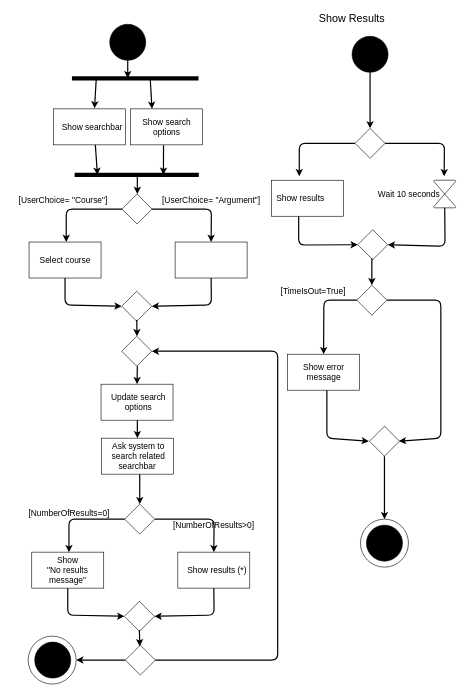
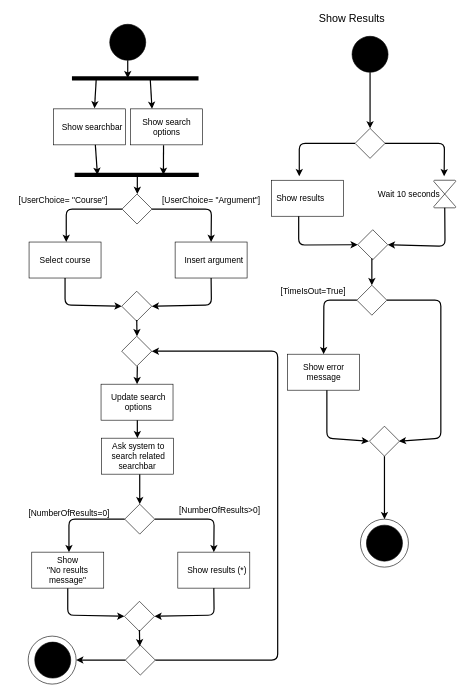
none -> (214, 260)
(214, 525) -> (220, 510)
